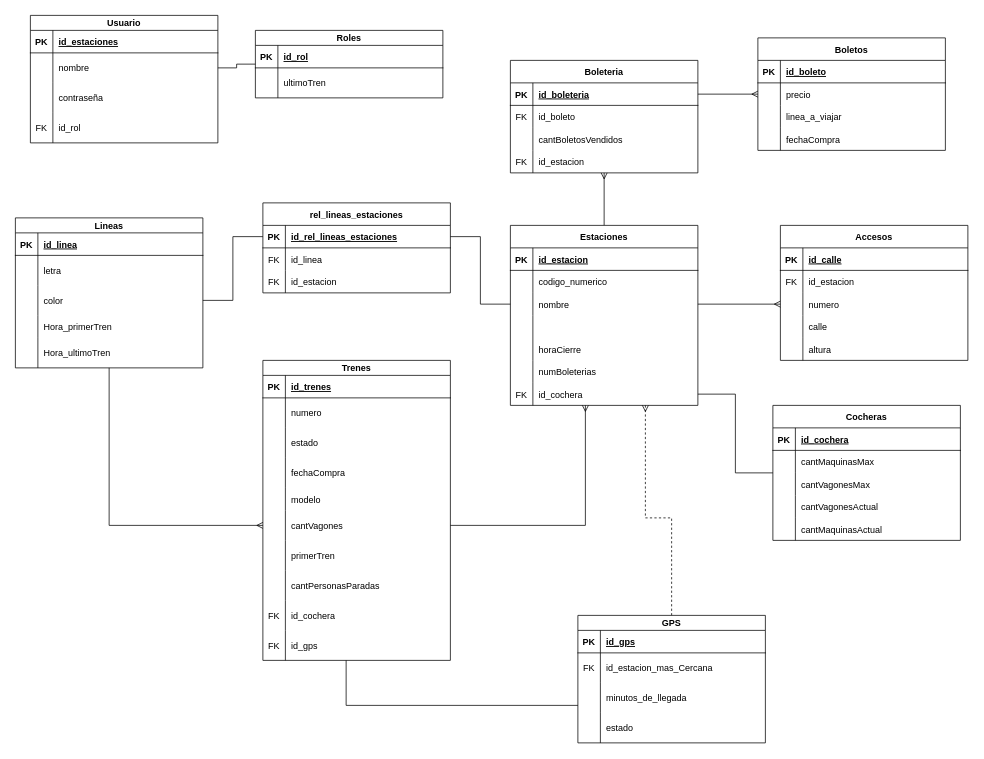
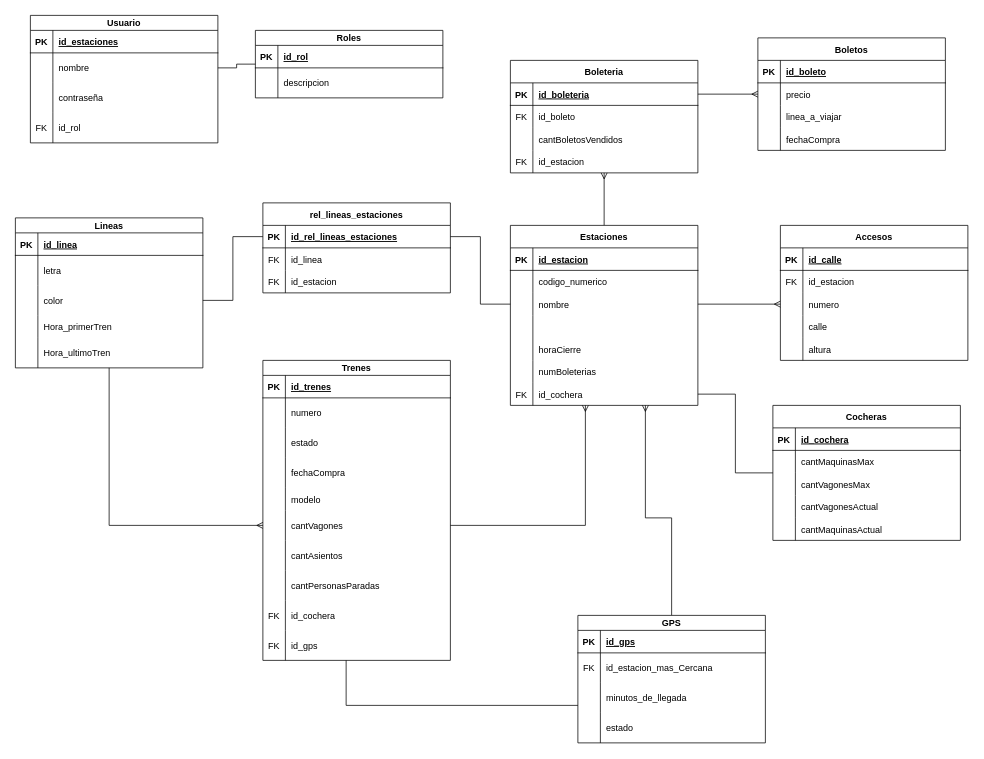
(306, 83) -> (309, 83)
(651, 518) -> (651, 518)
(315, 556) -> (320, 556)
